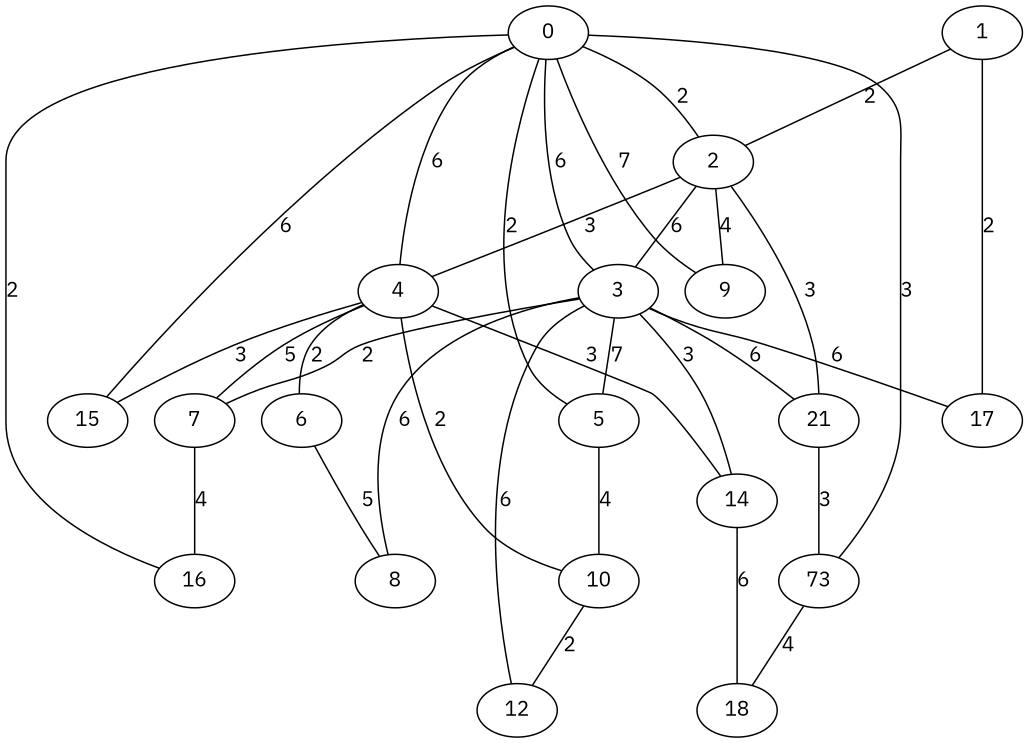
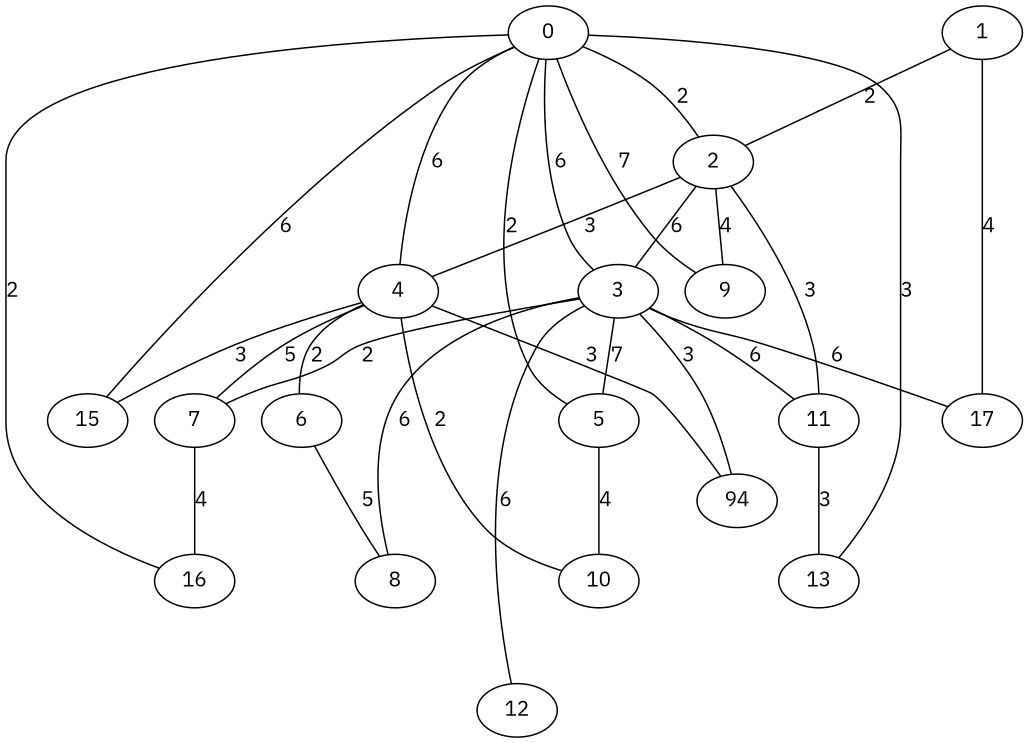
(989, 227) -> (989, 227)
(819, 421) -> (819, 421)
(737, 501) -> (737, 501)
(819, 581) -> (819, 581)
(558, 646) -> none
(737, 710) -> none
